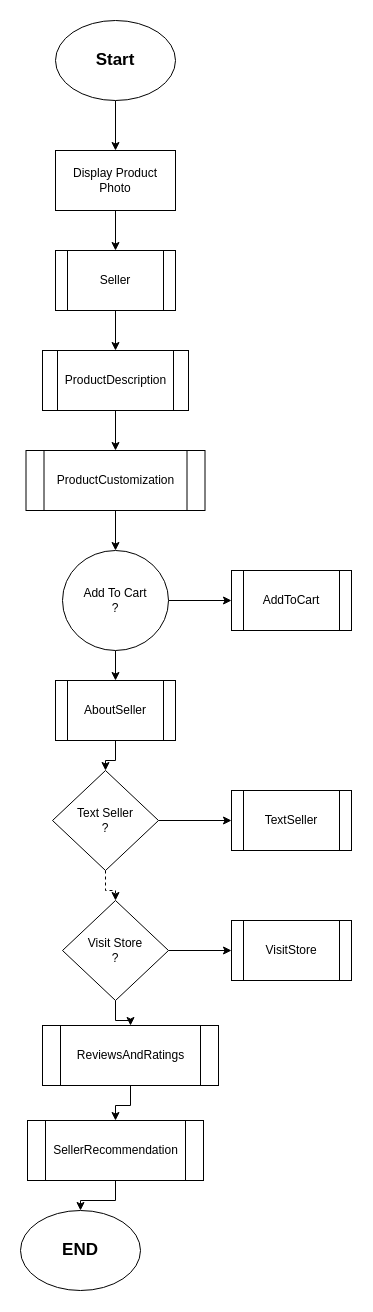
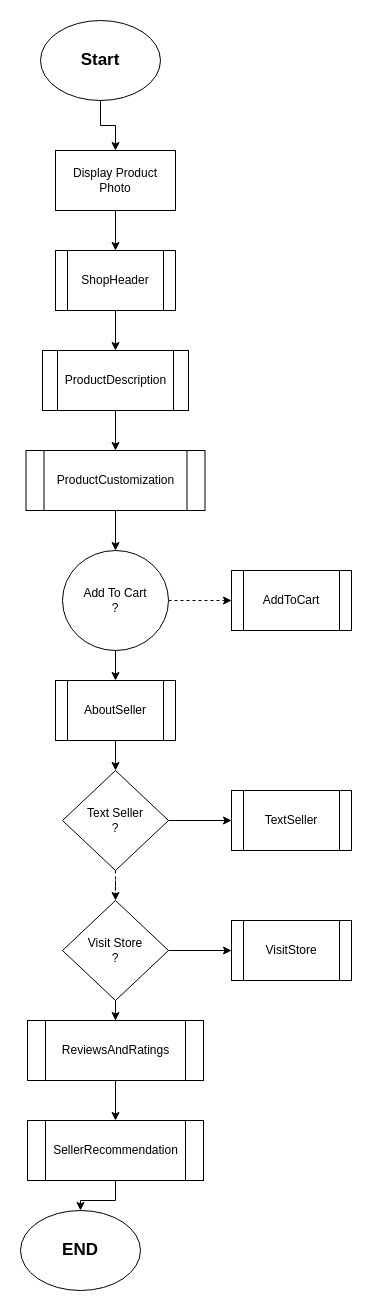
(116, 61) -> (101, 61)
(116, 281) -> (116, 281)
(197, 601) -> (197, 601)
(106, 821) -> (116, 821)
(131, 1056) -> (116, 1051)
